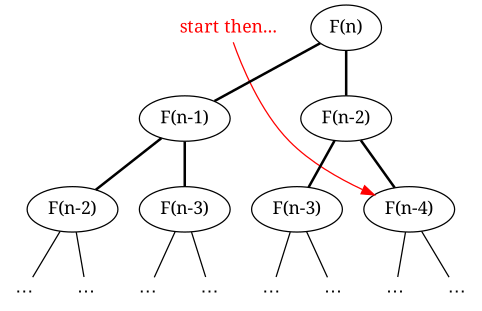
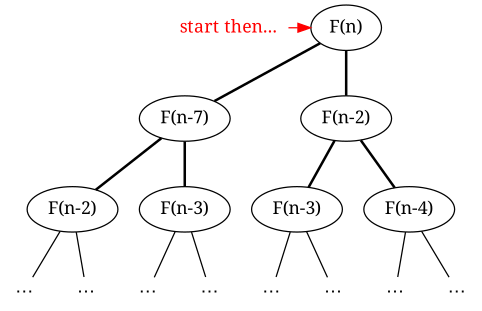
(185, 119) -> (185, 119)
(281, 131) -> (293, 28)
